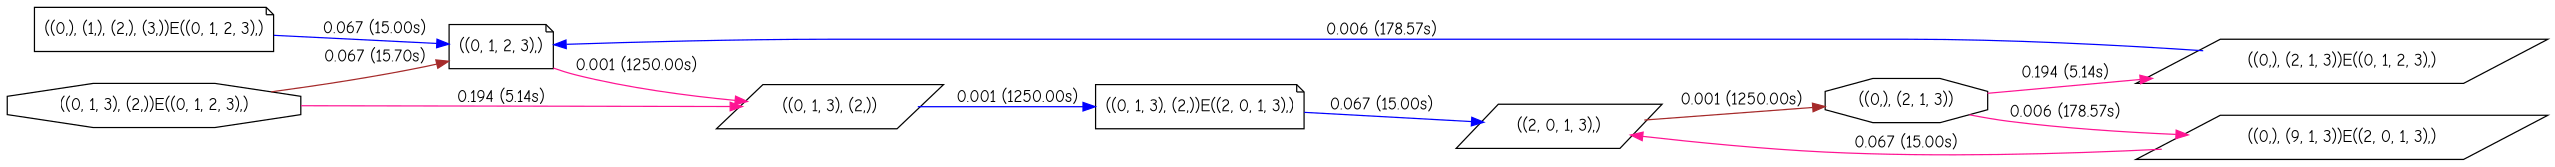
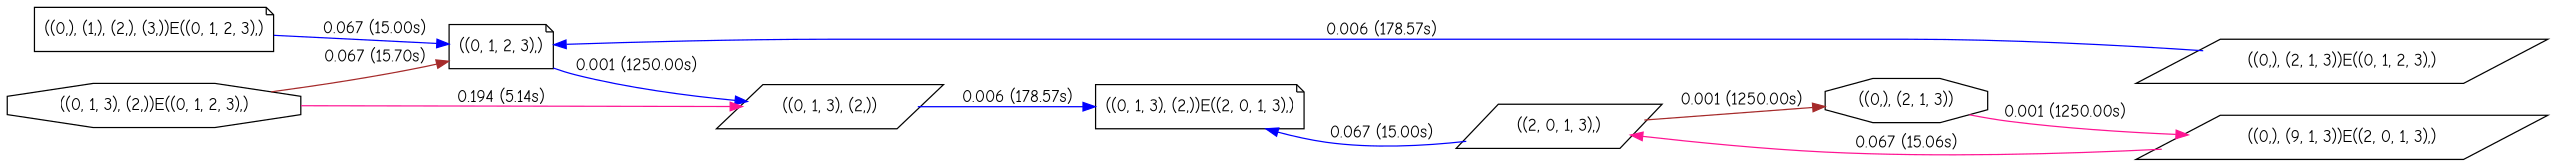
(2064, 86) -> none
(643, 89) -> (643, 89)
(1018, 97) -> (1018, 97)
(2065, 112) -> (2065, 112)
(1388, 117) -> (1371, 146)
(1906, 143) -> (1906, 143)
